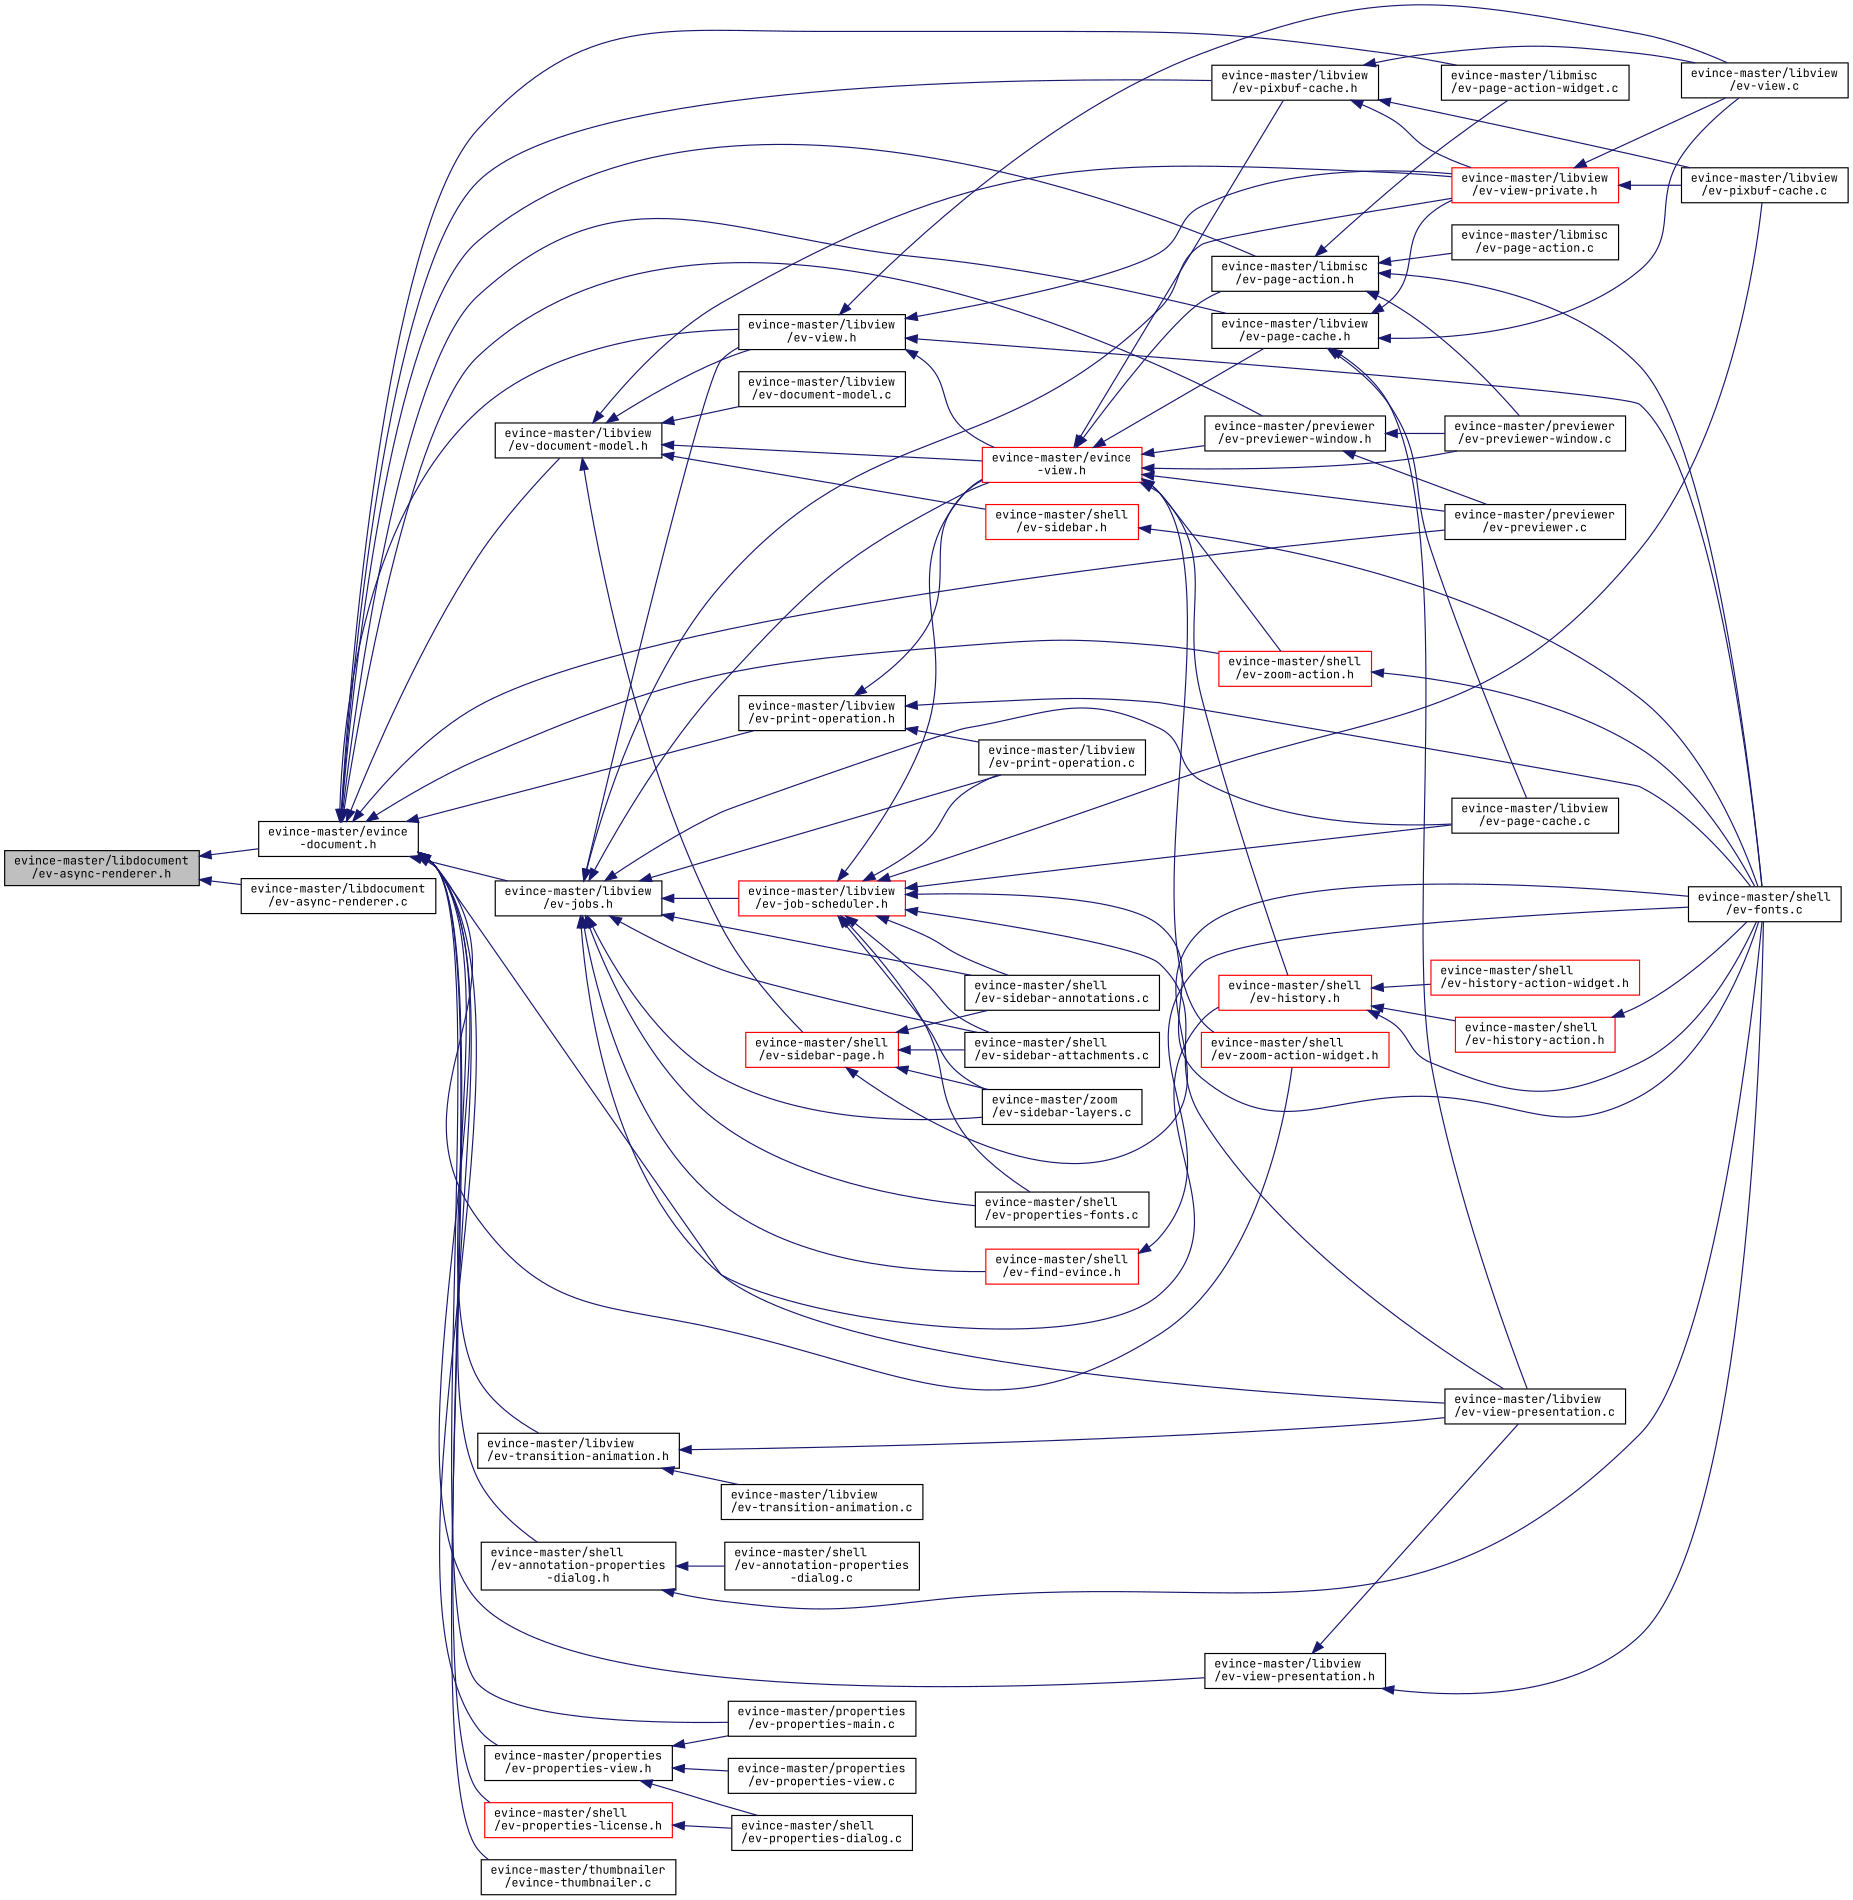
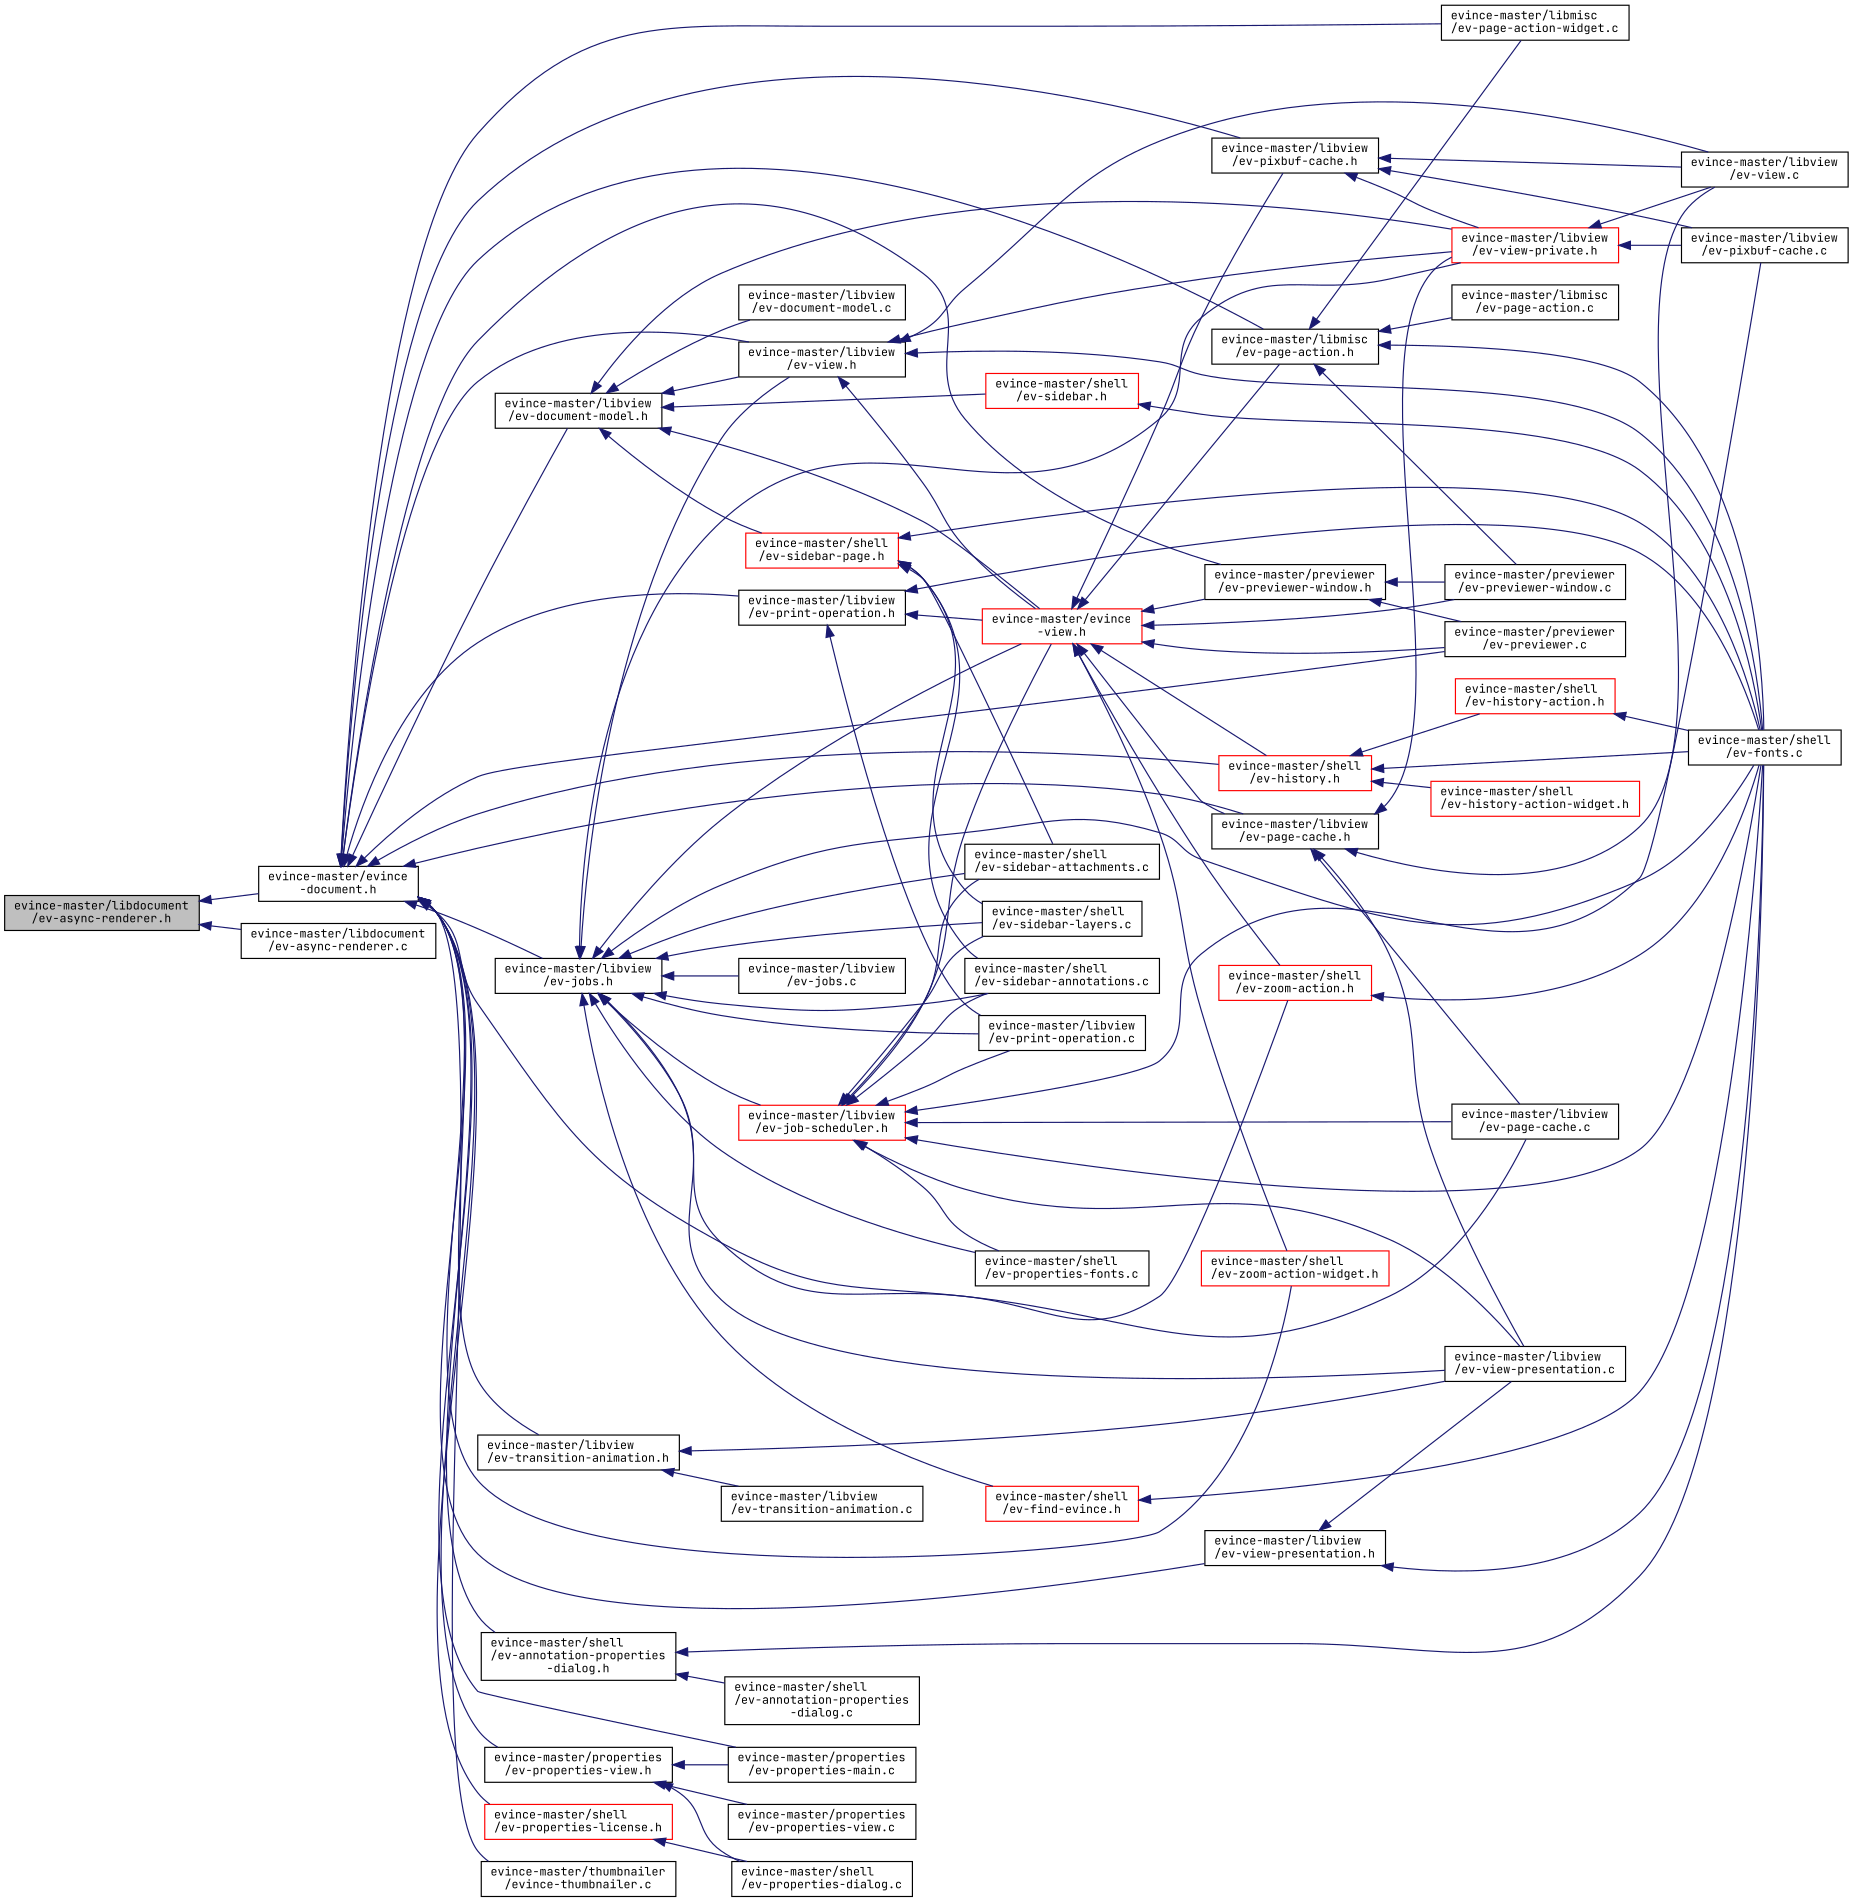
none -> (1173, 839)
none -> (822, 976)
(1062, 1107) -> (1062, 919)
